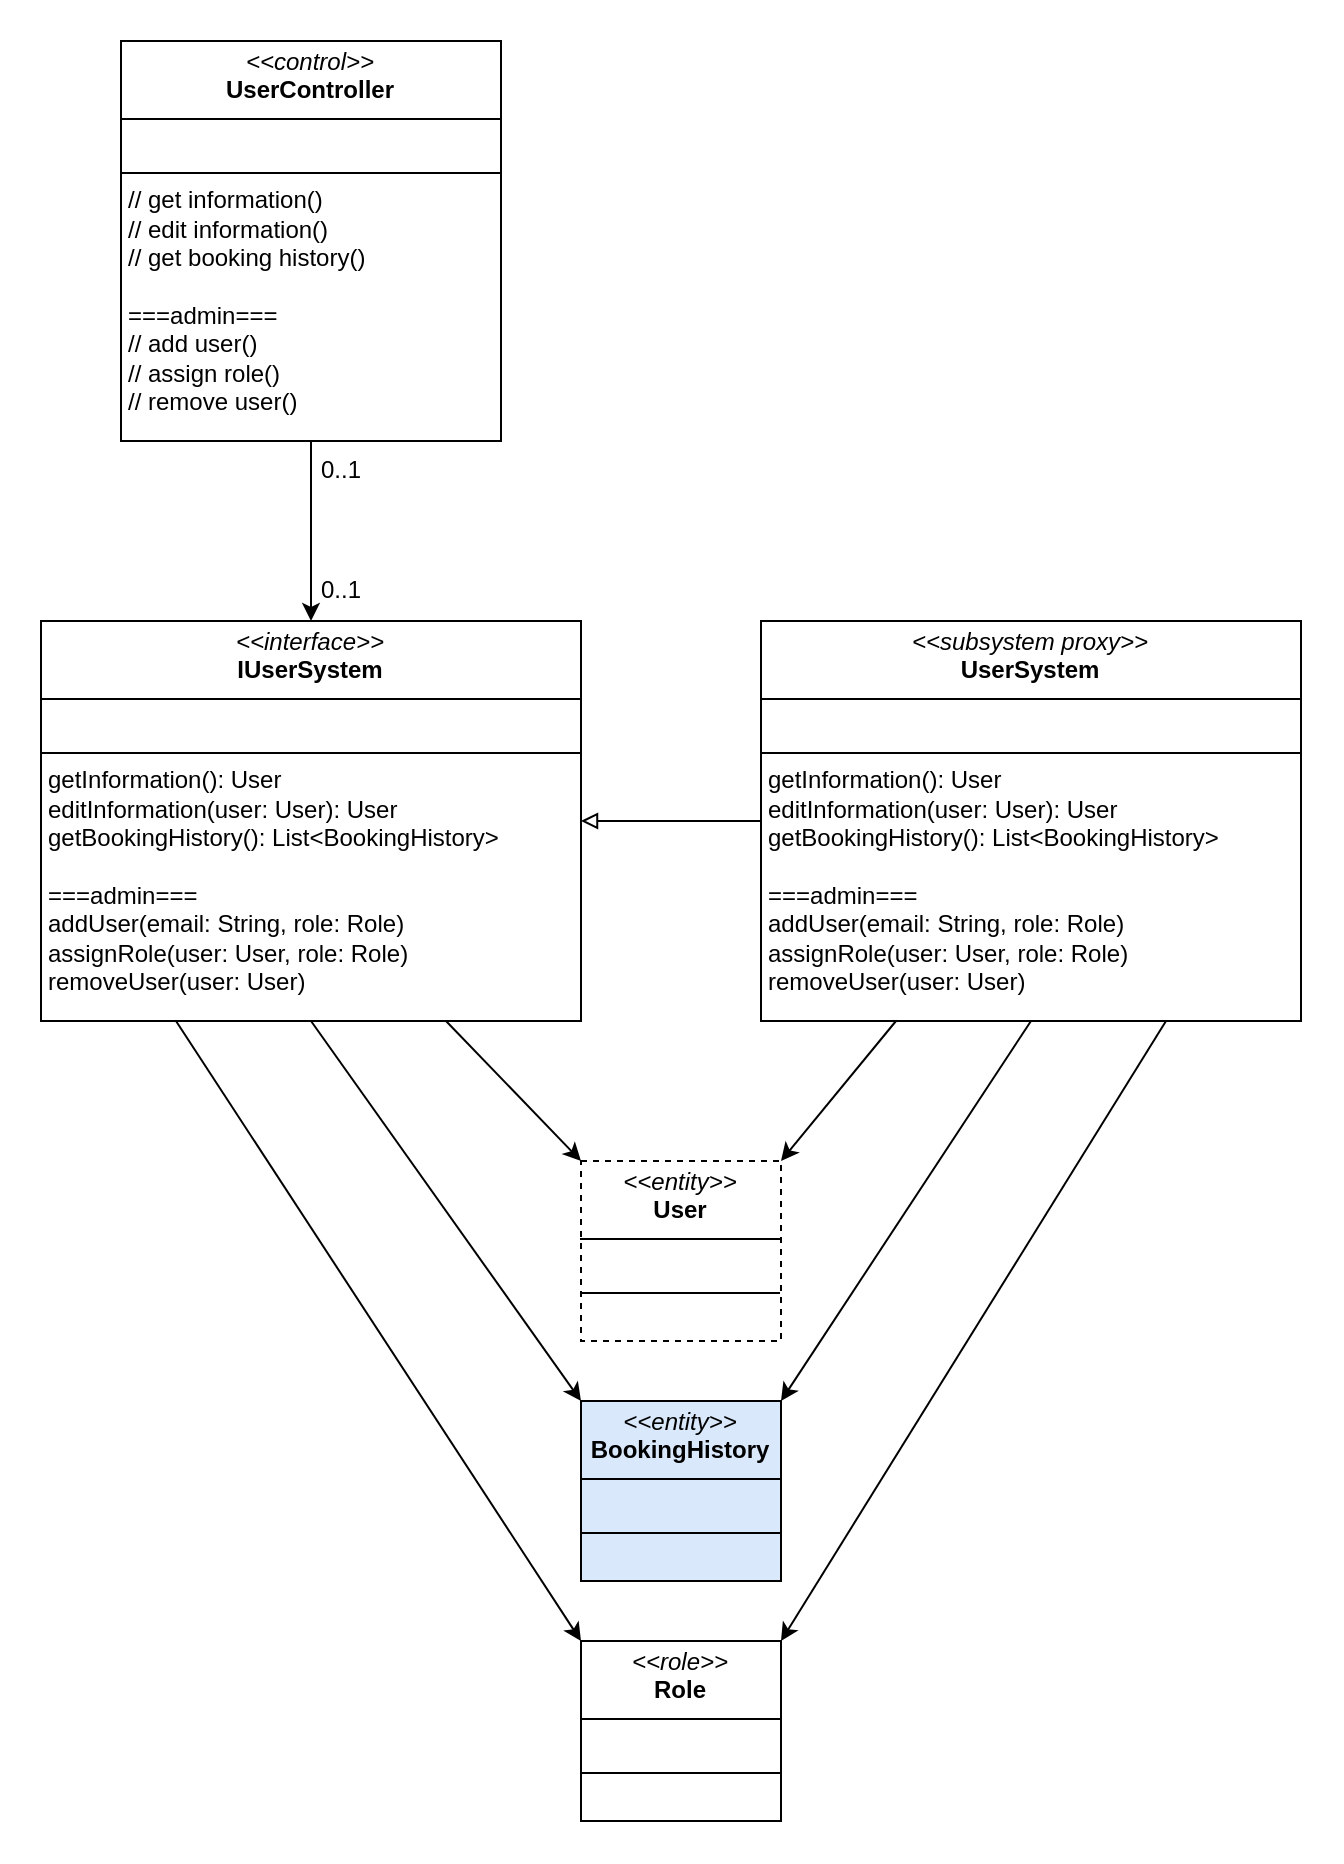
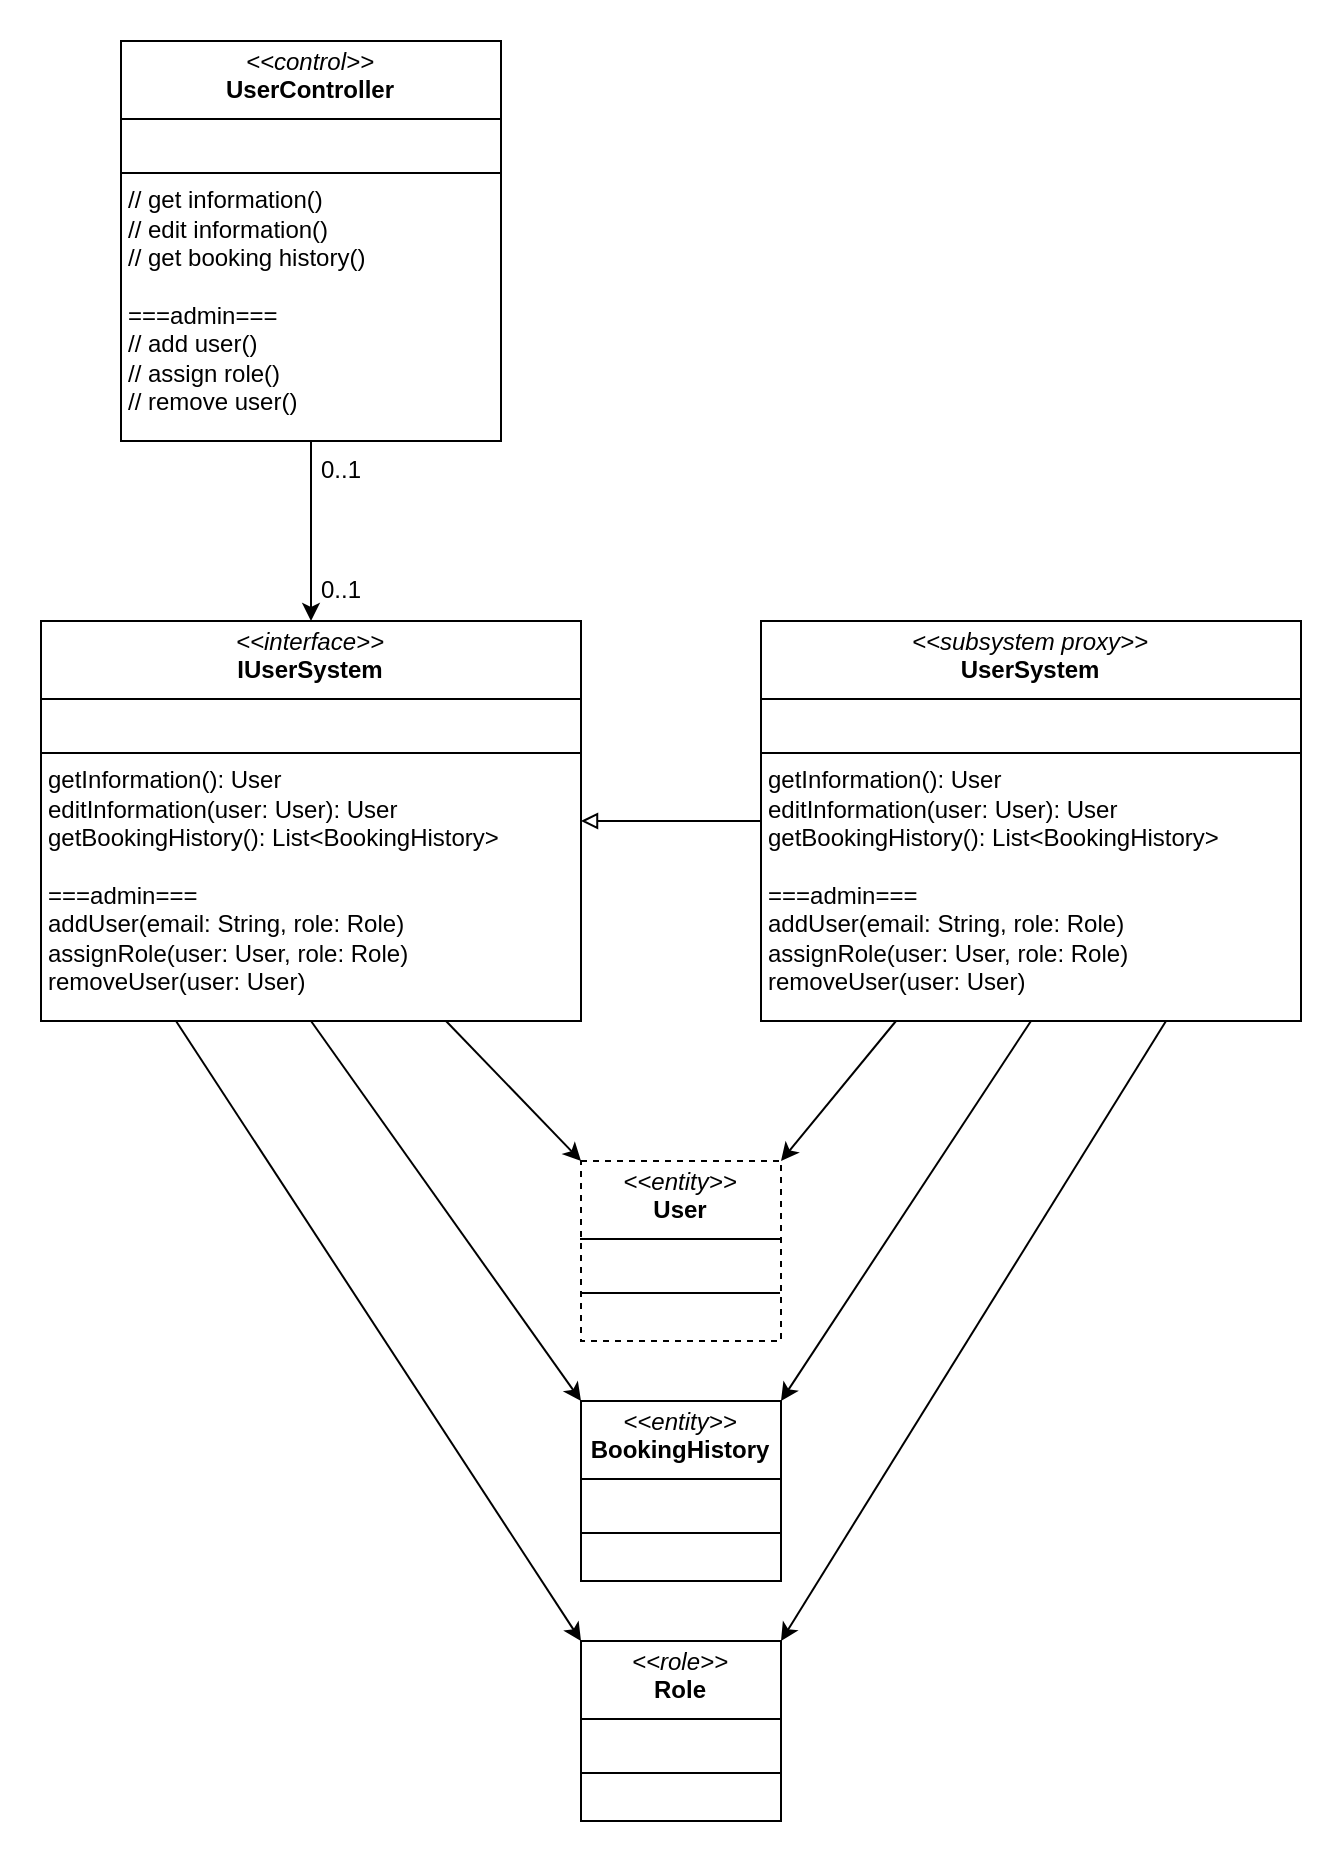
(681, 1491) -> (681, 1491)
